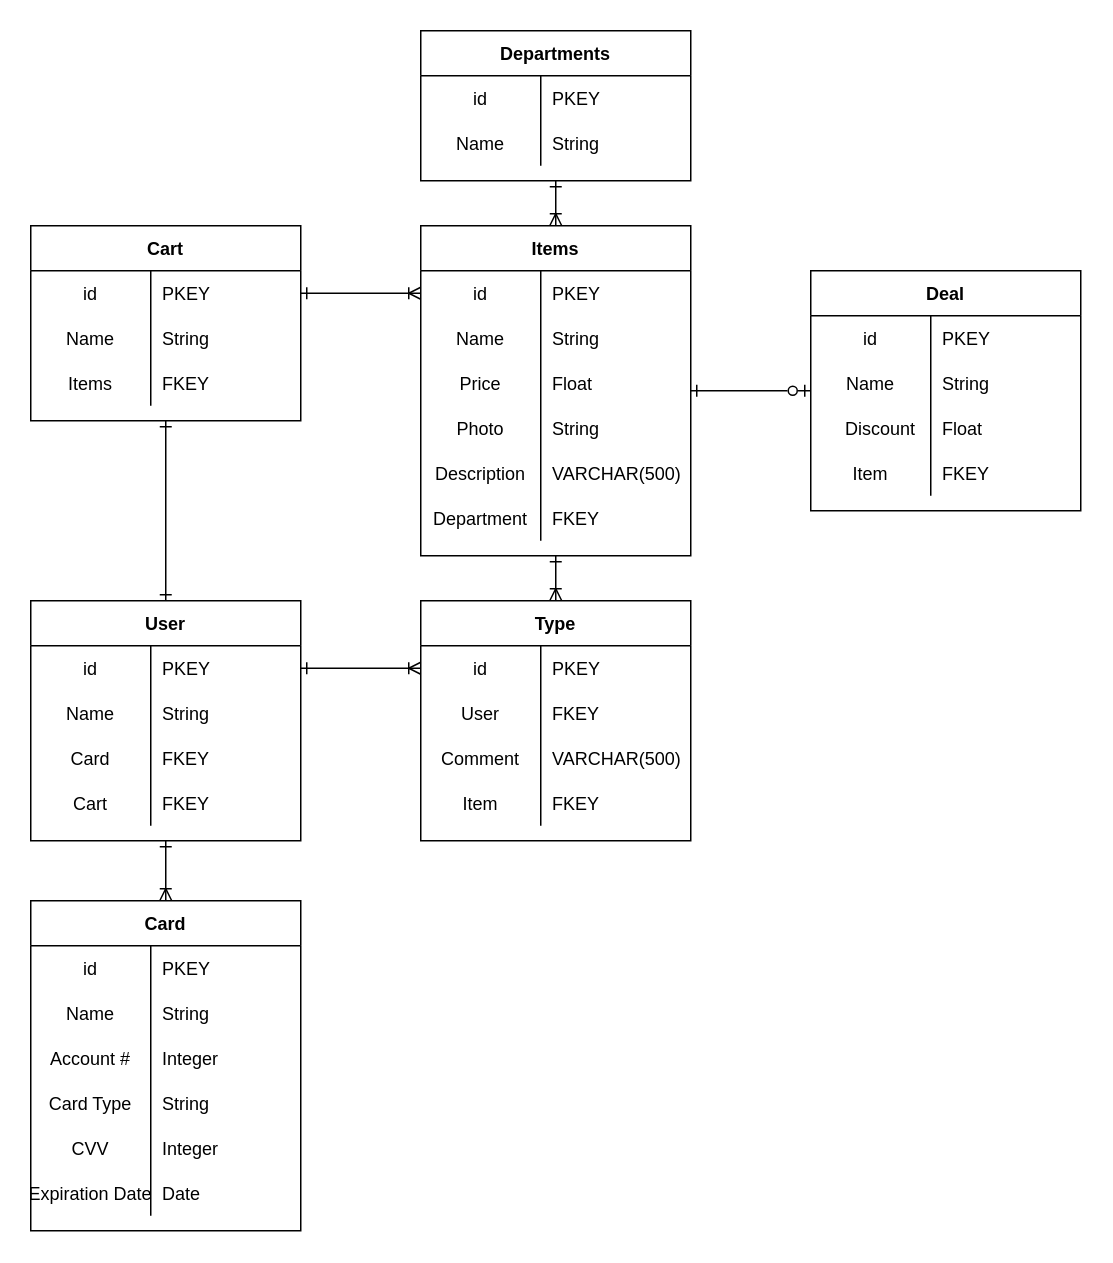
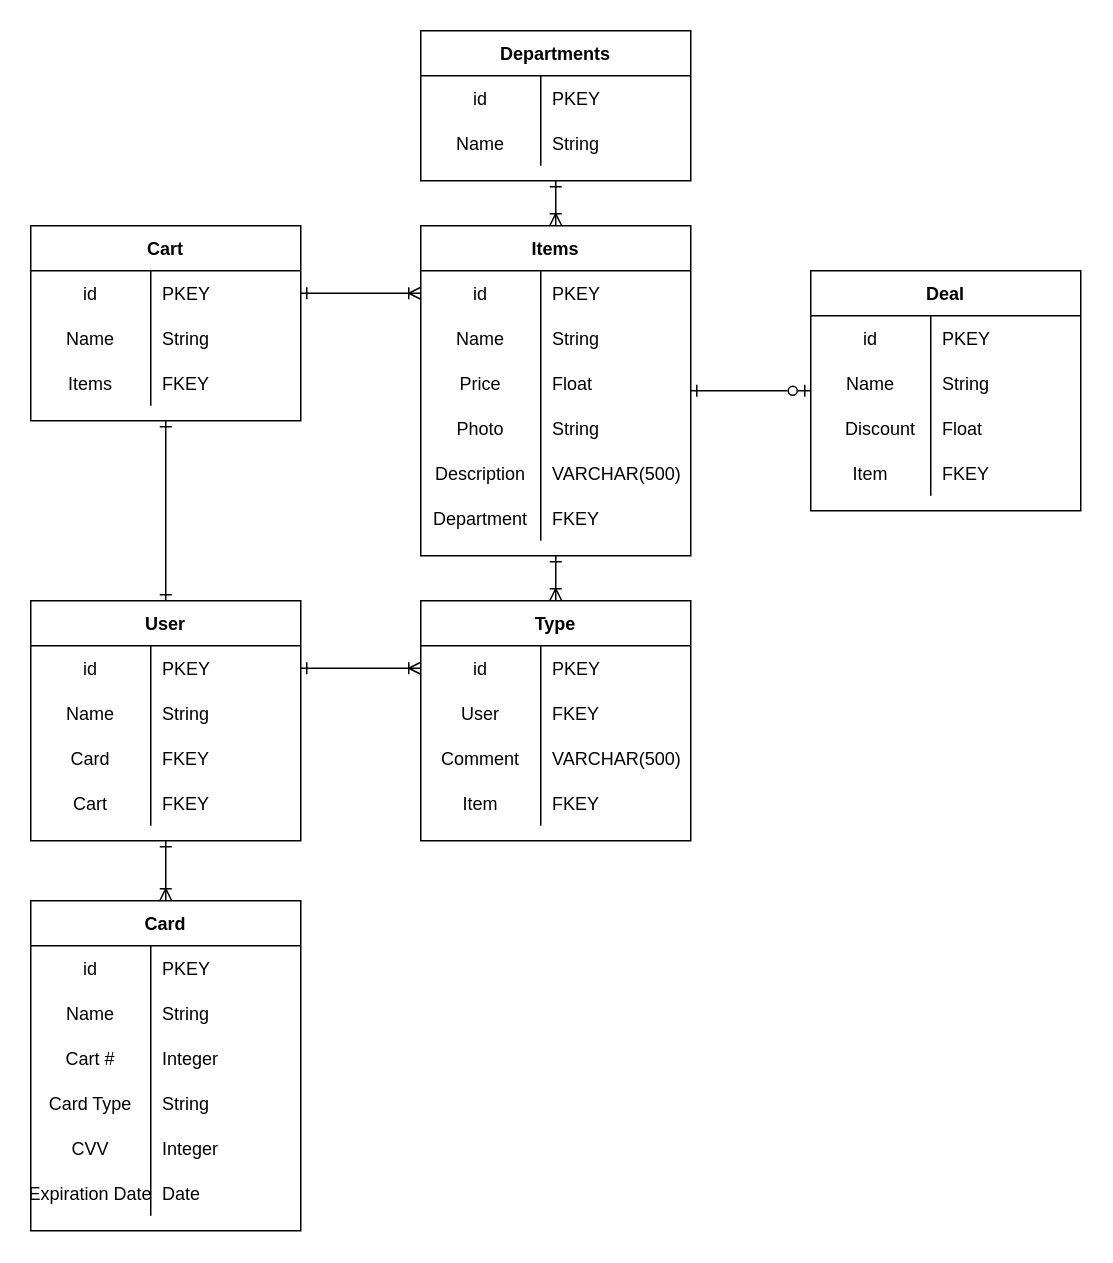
(90, 1059) -> (90, 1059)
